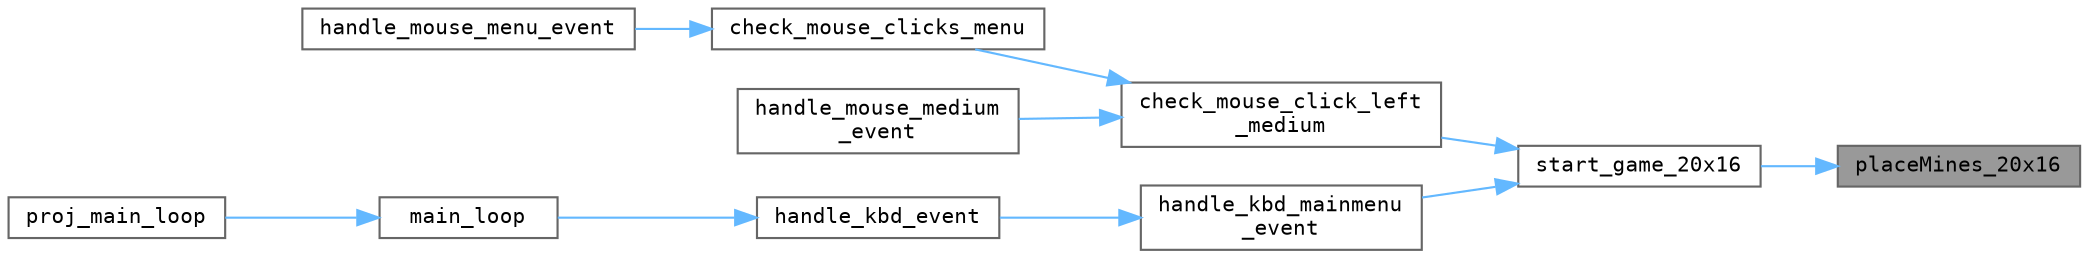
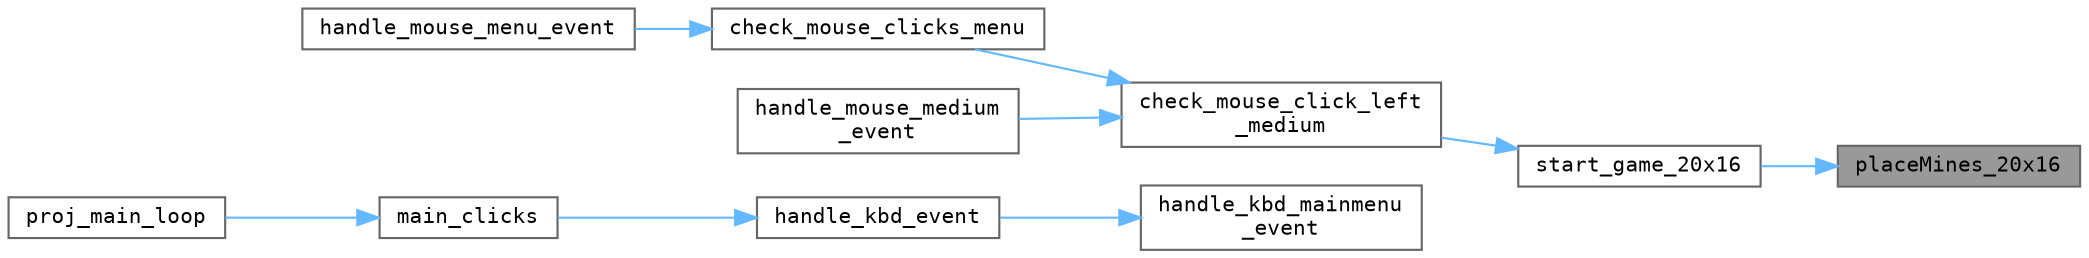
(1459, 192) -> none
(469, 218) -> (469, 218)
